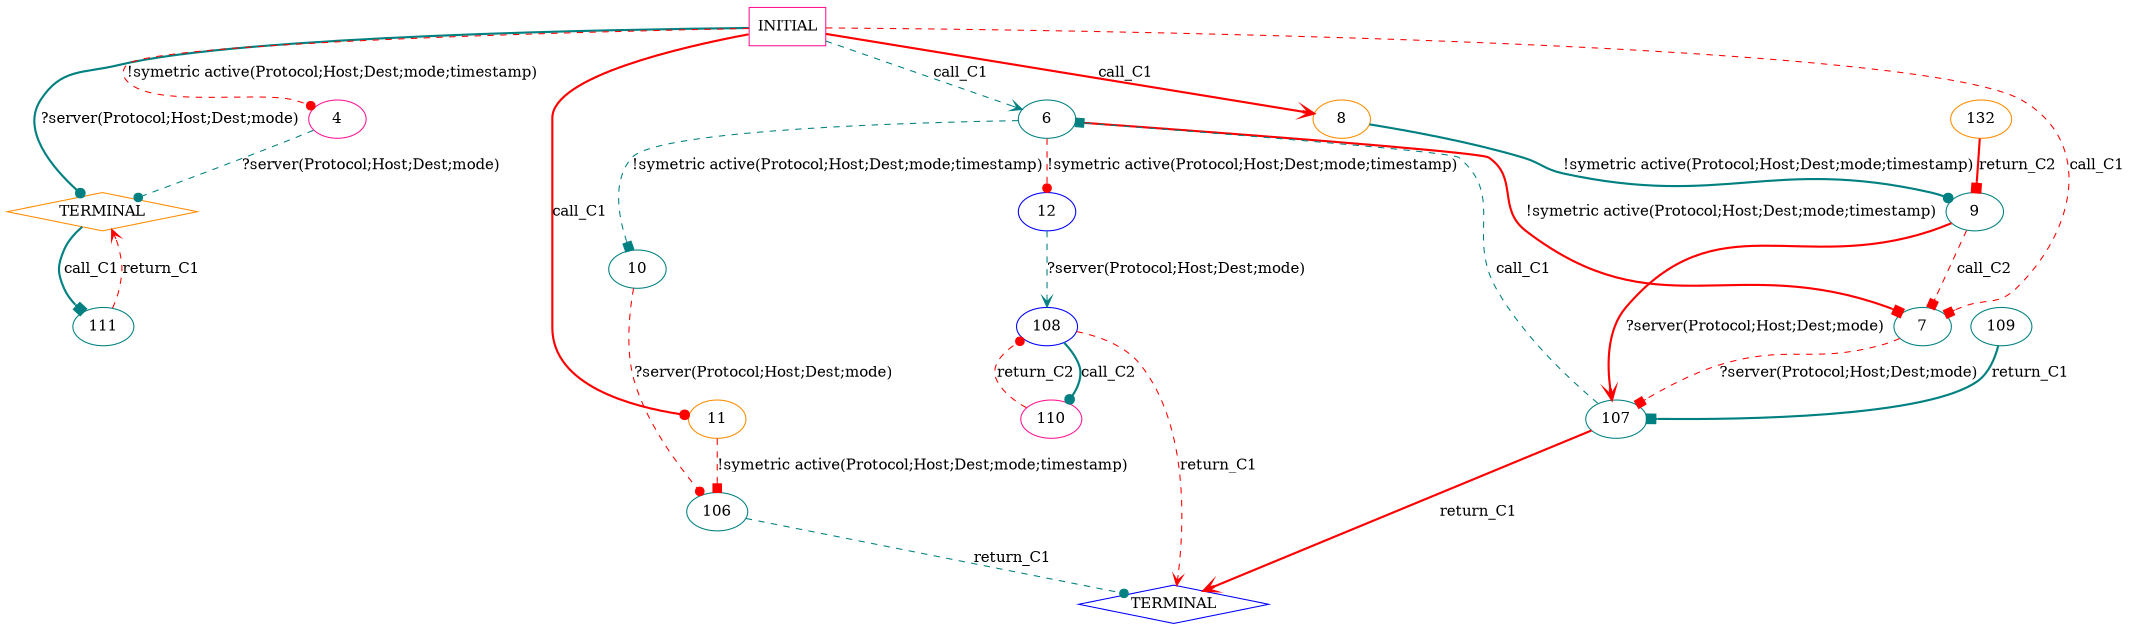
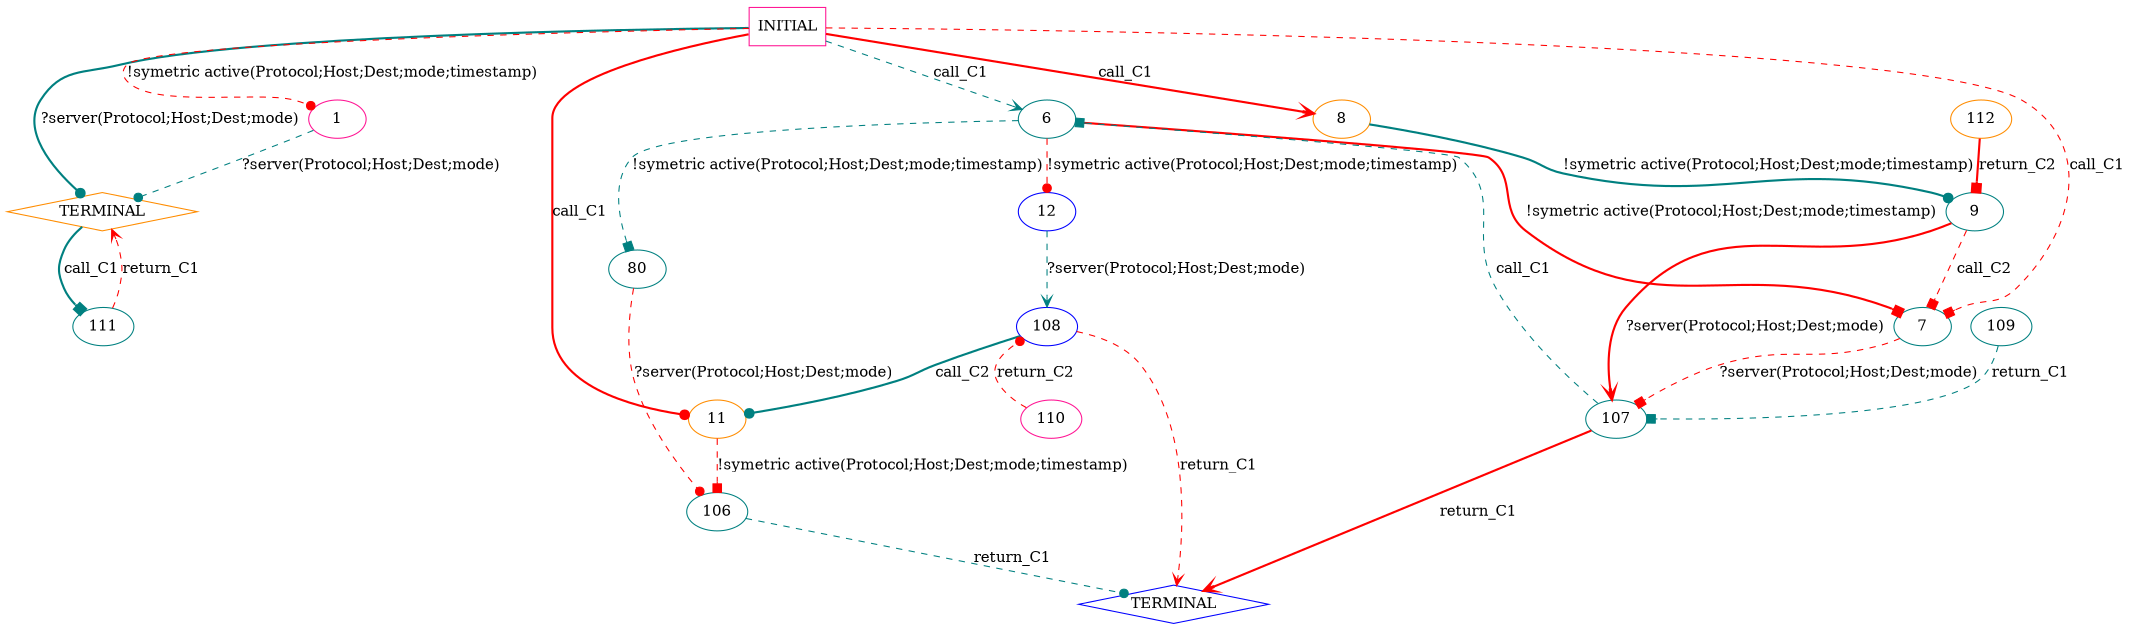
(337, 119) -> (337, 119)
(1981, 119) -> (1981, 119)
(637, 269) -> (637, 269)
(1080, 368) -> (890, 383)
(1841, 413) -> (1841, 413)
